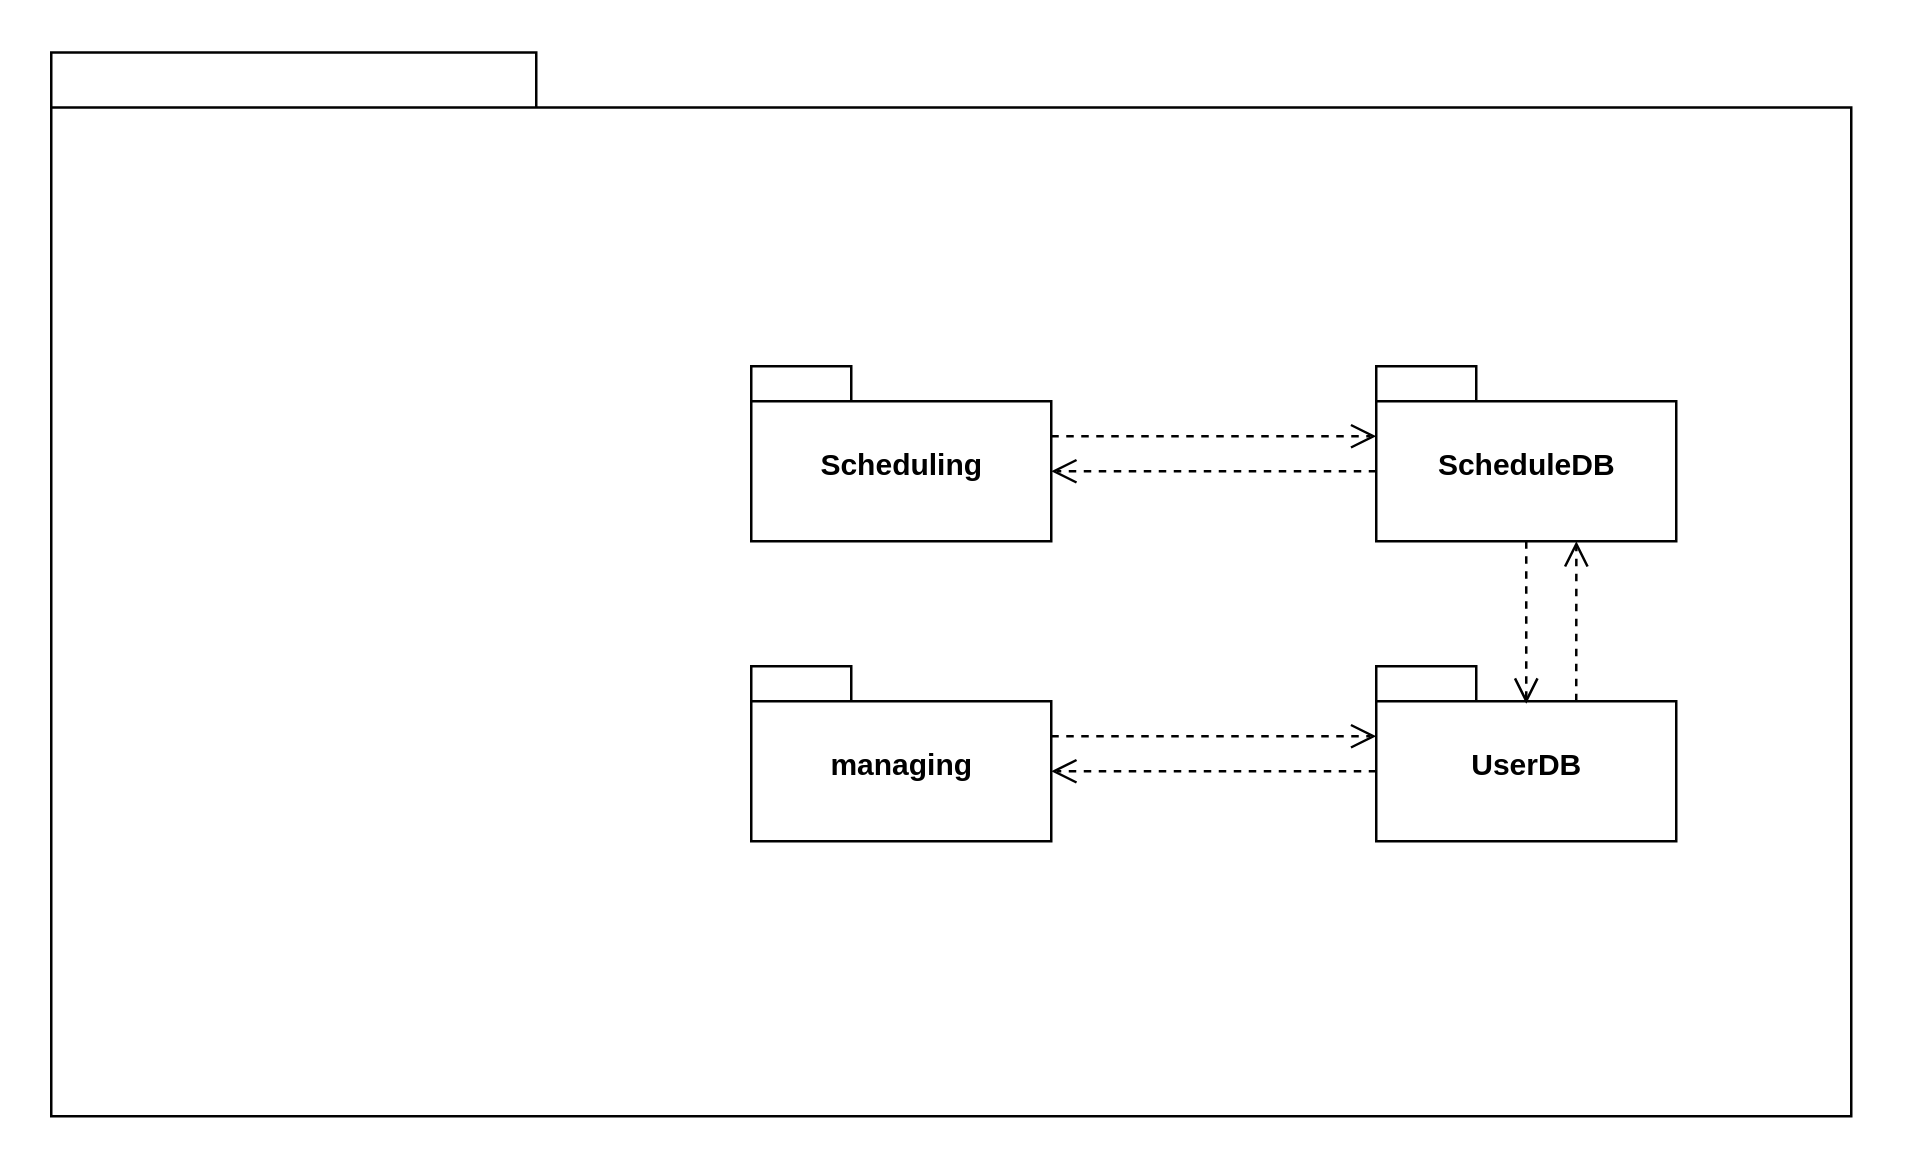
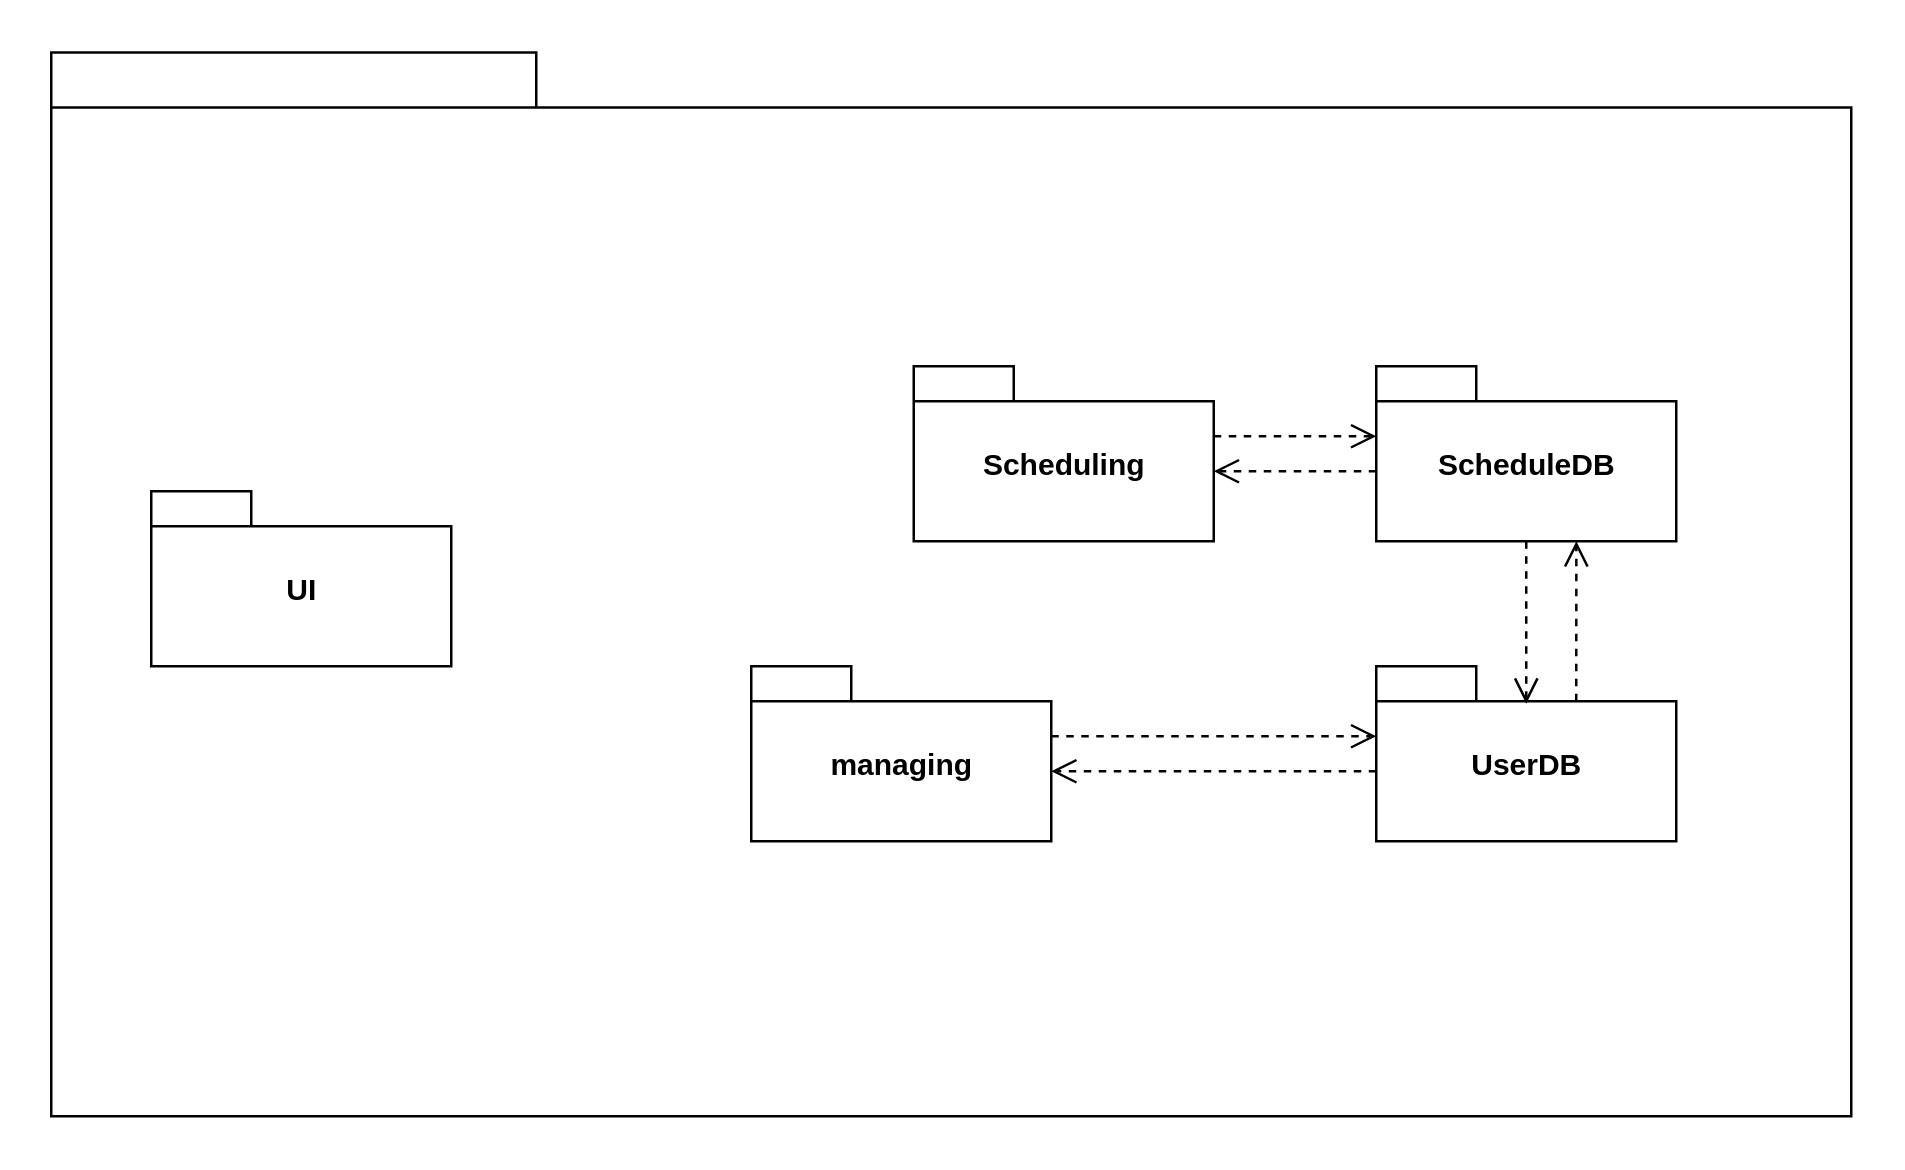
(901, 454) -> (1064, 454)
none -> (301, 579)
